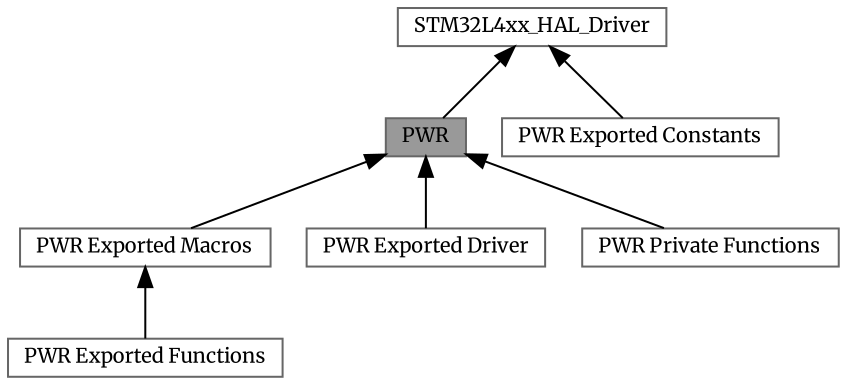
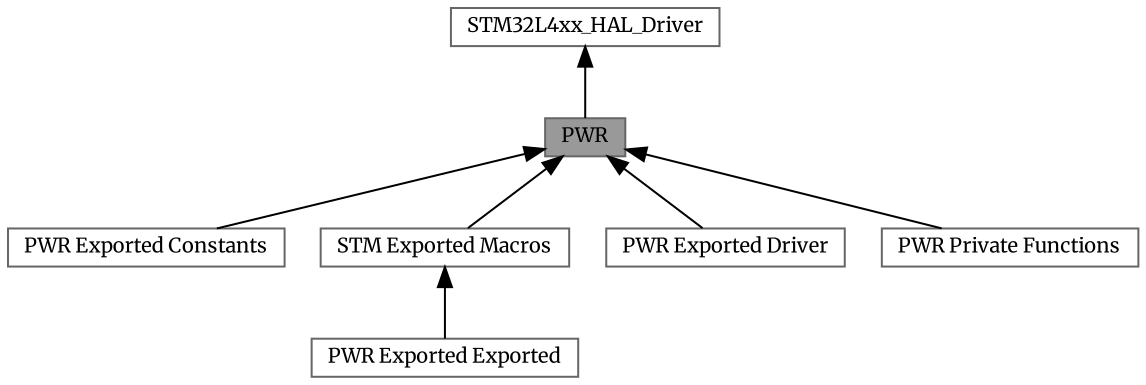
(594, 90) -> (371, 191)
(145, 248) -> (445, 248)
(145, 358) -> (445, 358)
